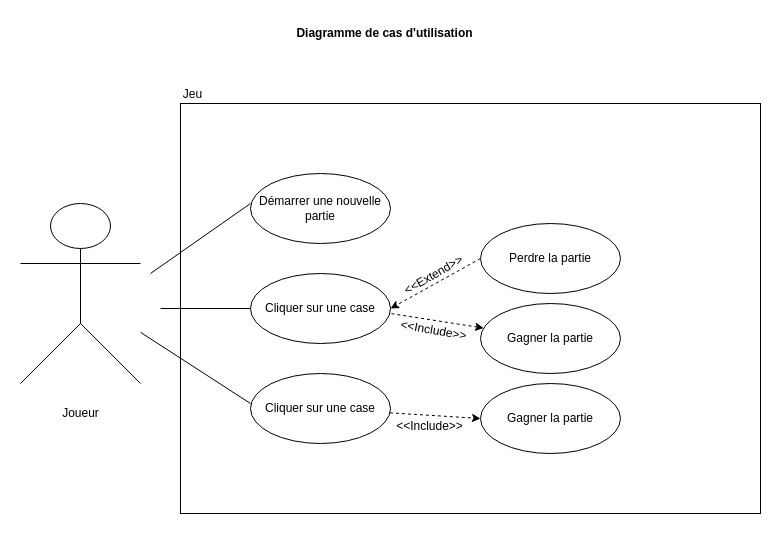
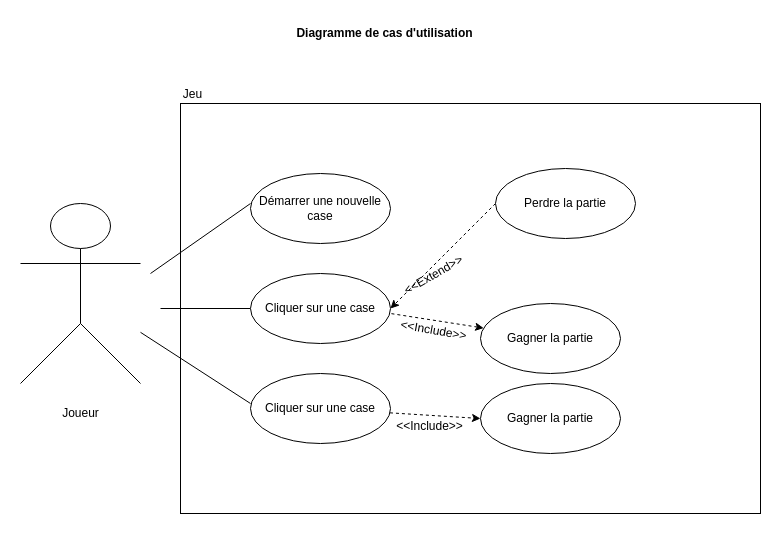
(321, 209) -> (321, 209)
(551, 259) -> (566, 204)
